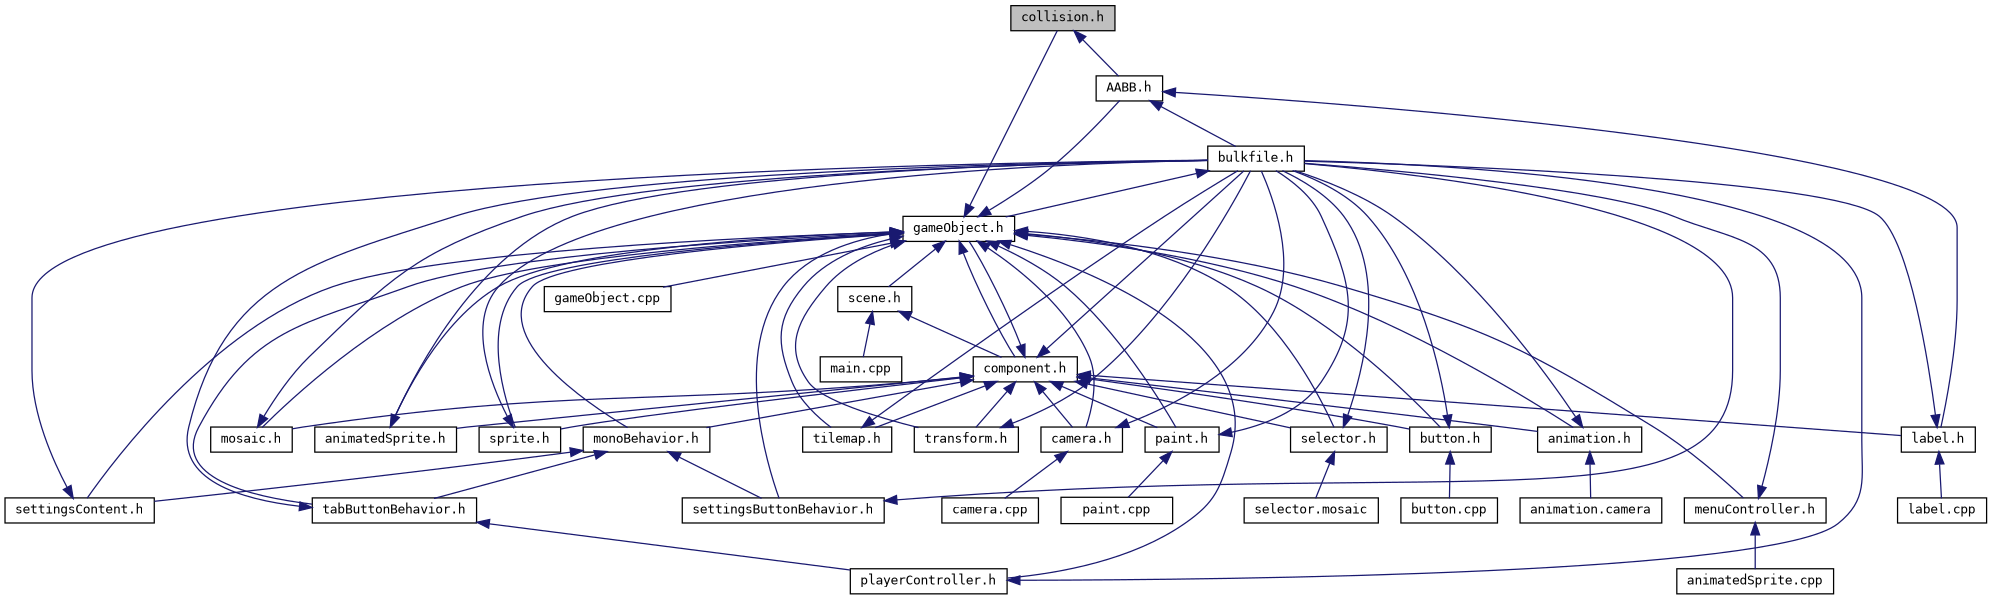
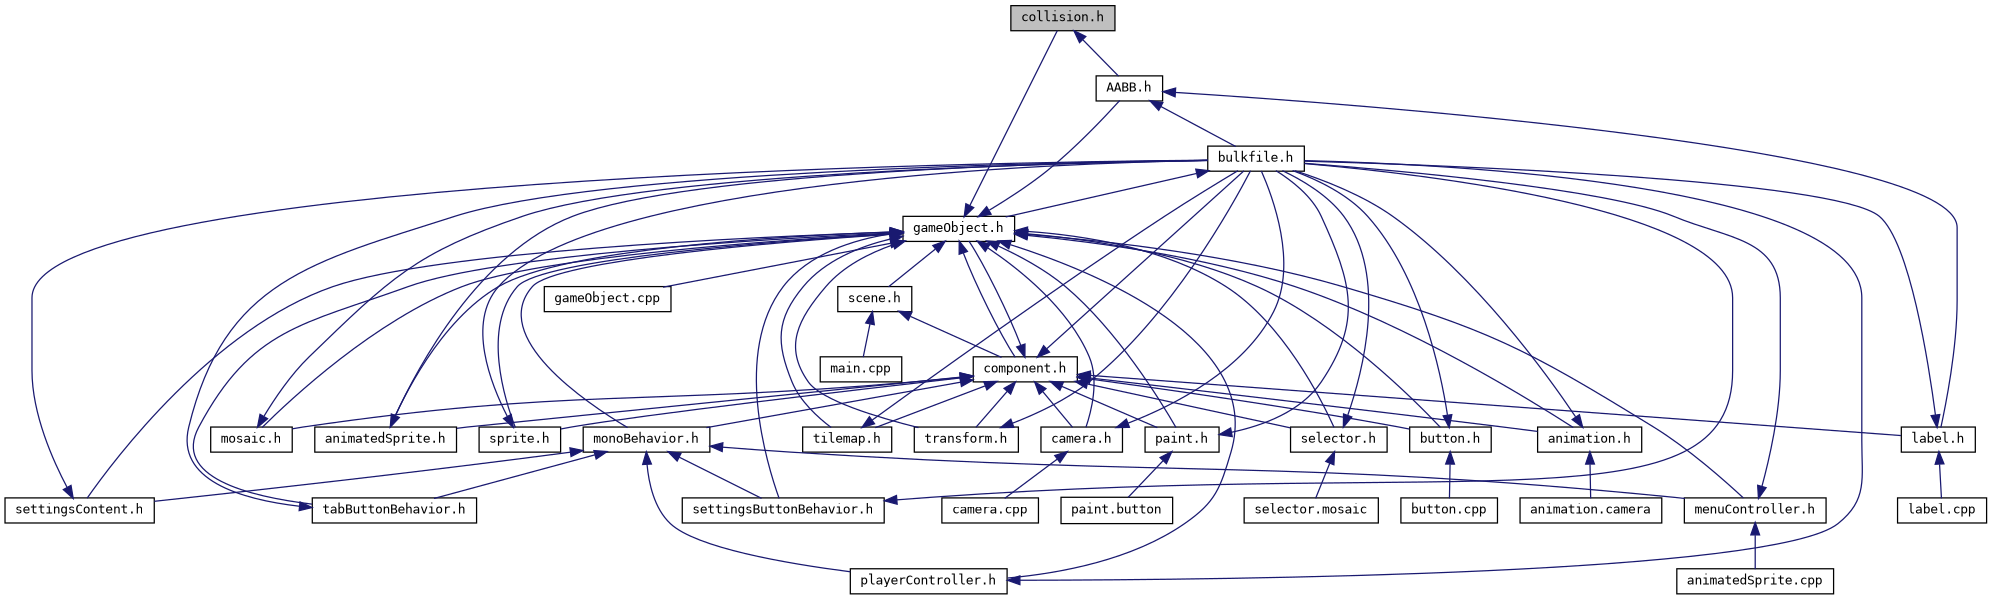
none -> (1204, 469)
(1117, 510) -> (1117, 510)
(670, 547) -> (726, 549)
